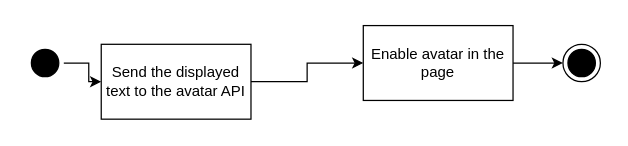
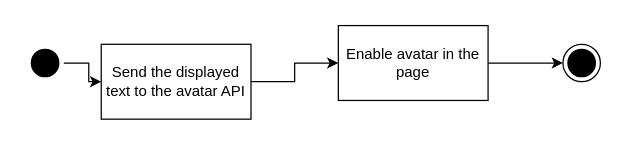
(438, 63) -> (413, 63)
